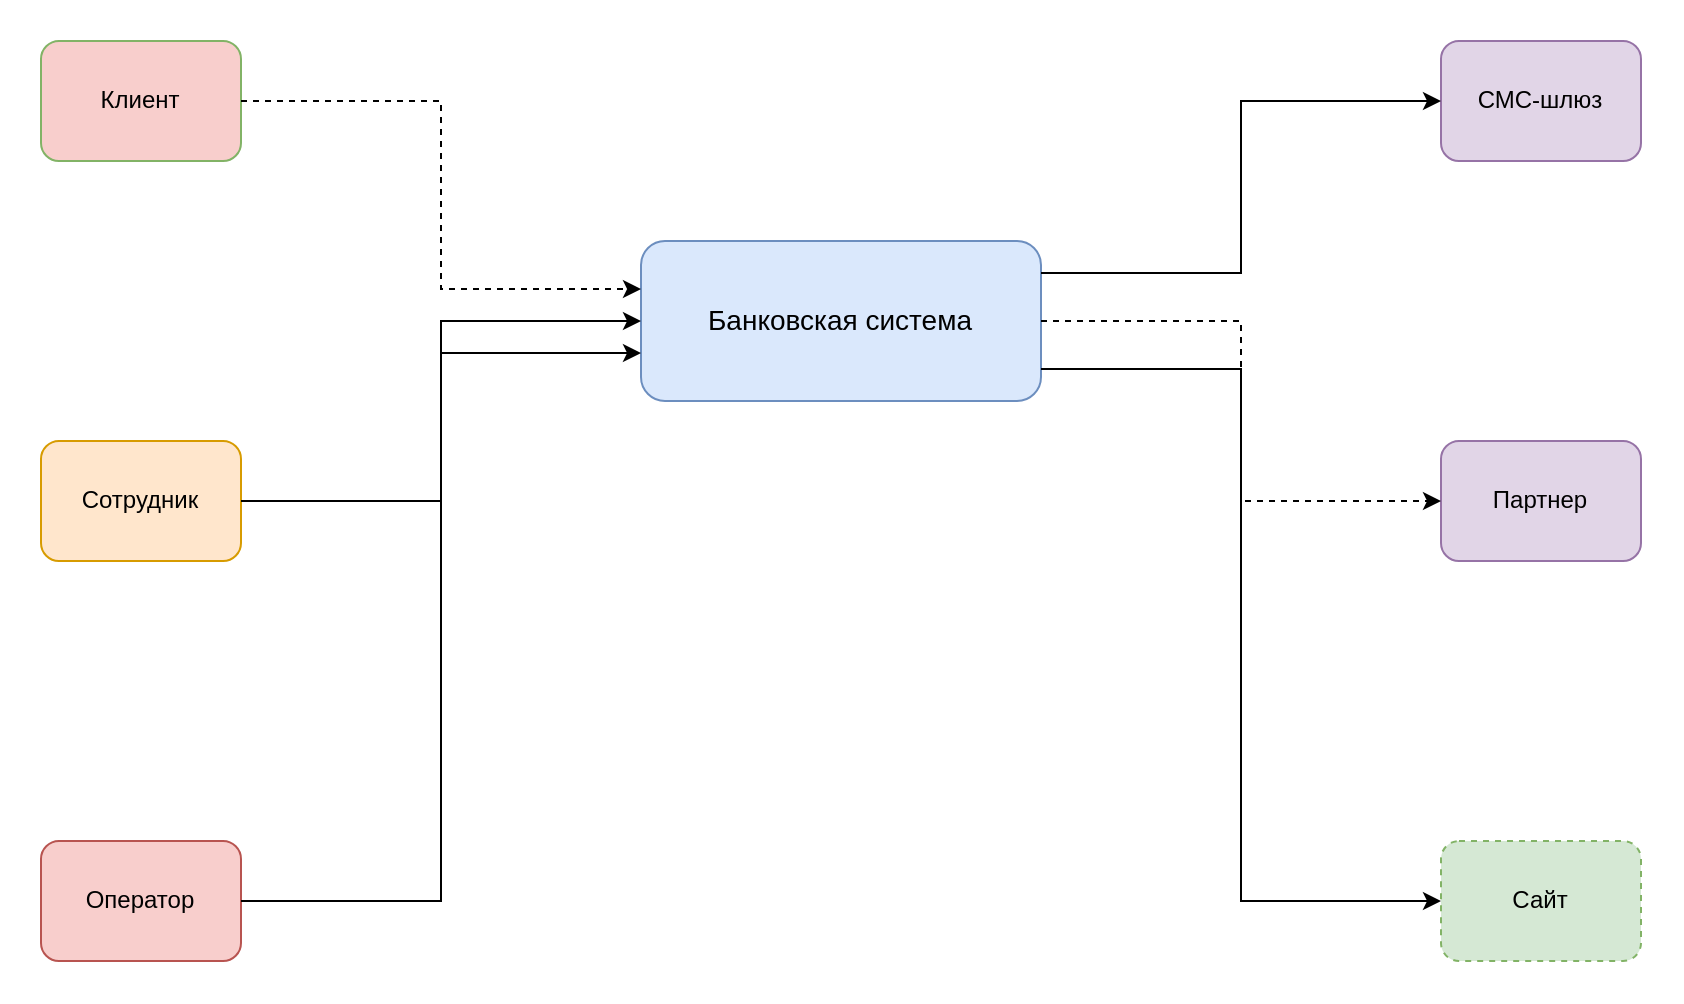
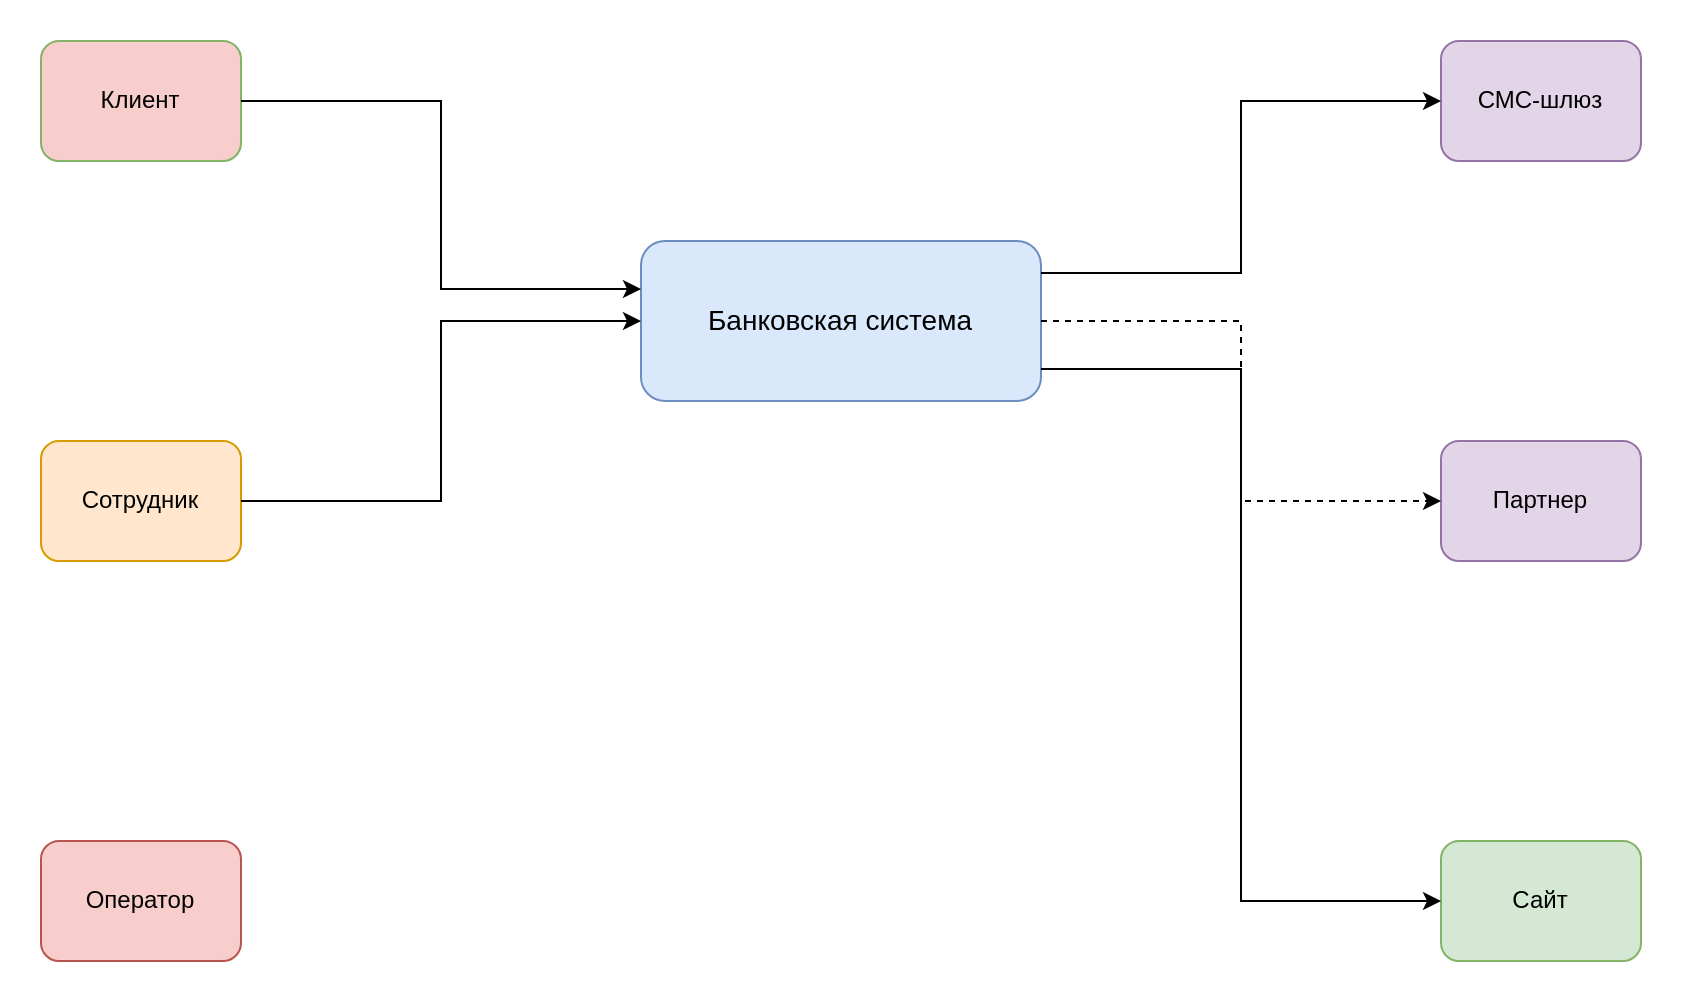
(441, 190) -> (441, 190)
(441, 803) -> none
(1541, 901) -> (1541, 901)
